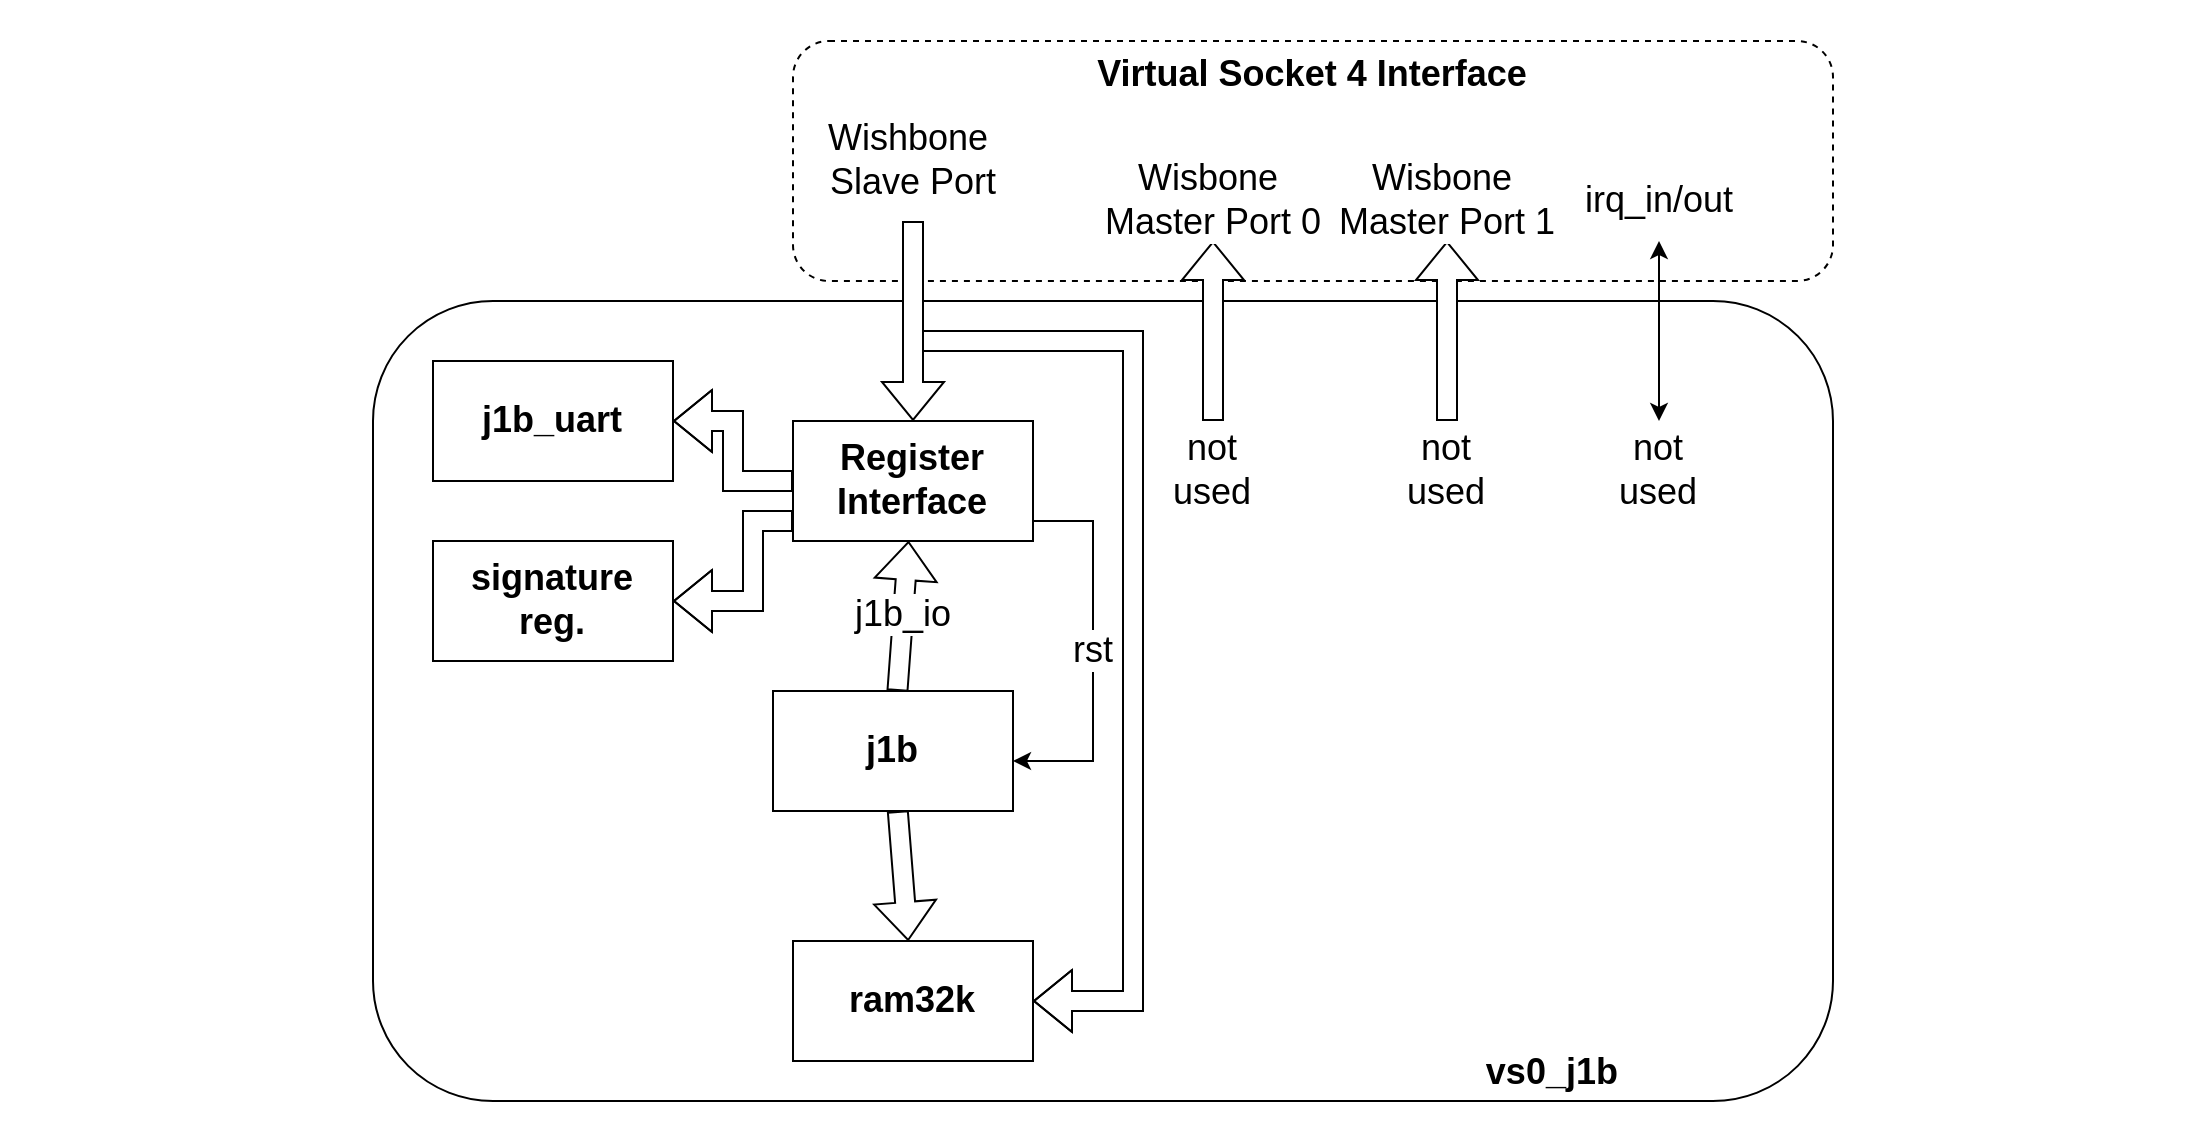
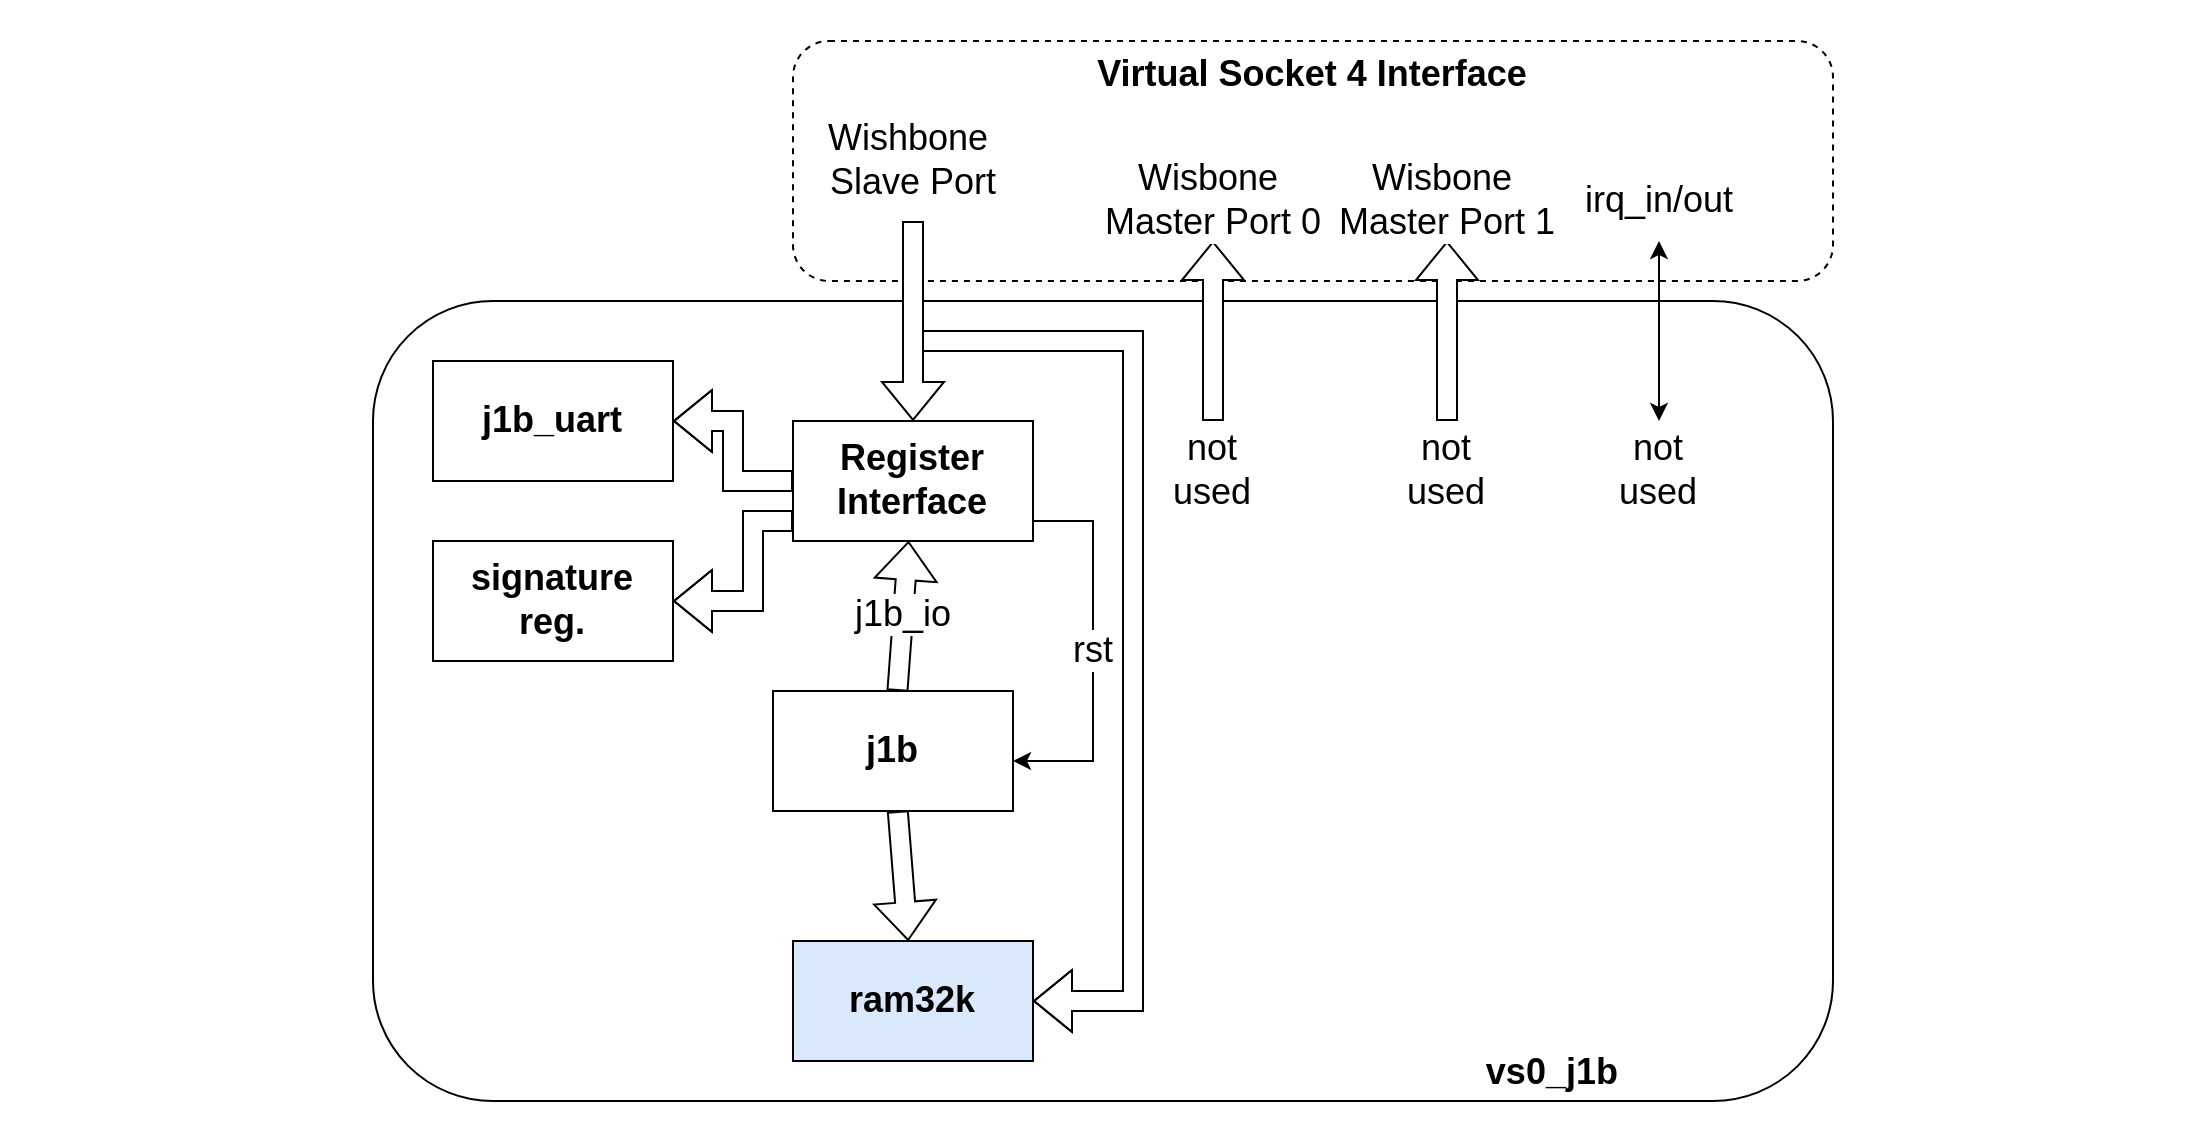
(913, 1001) -> (913, 1001)
